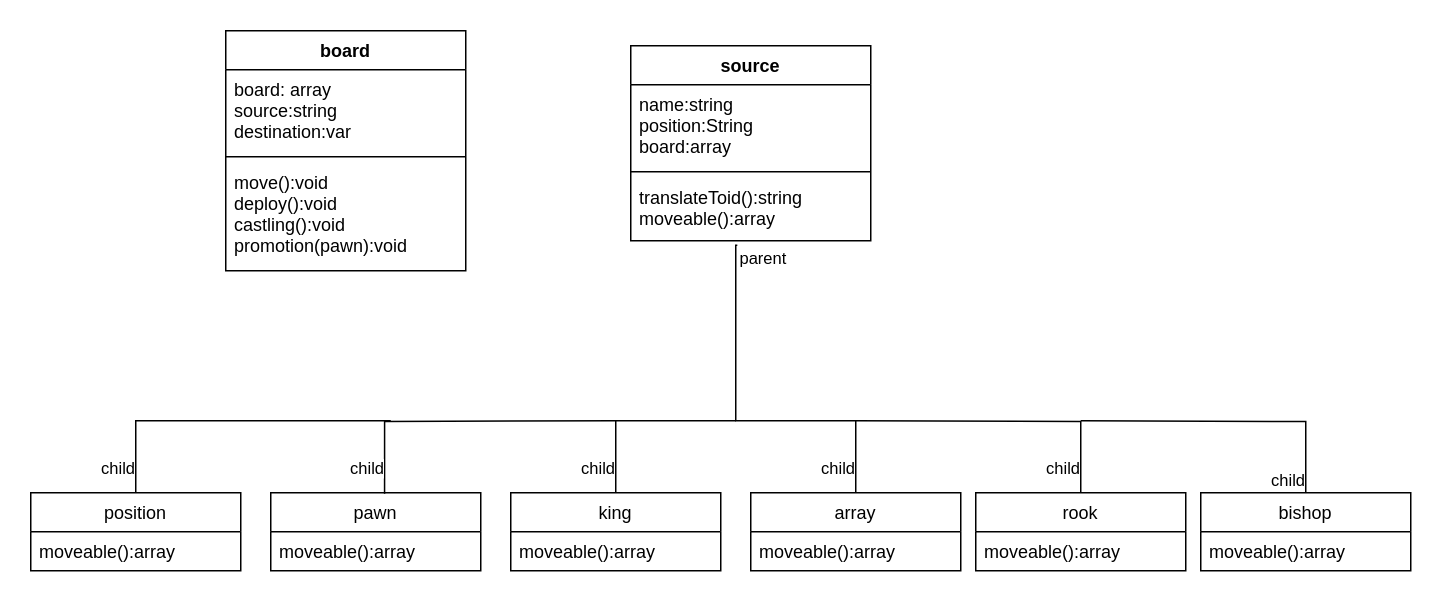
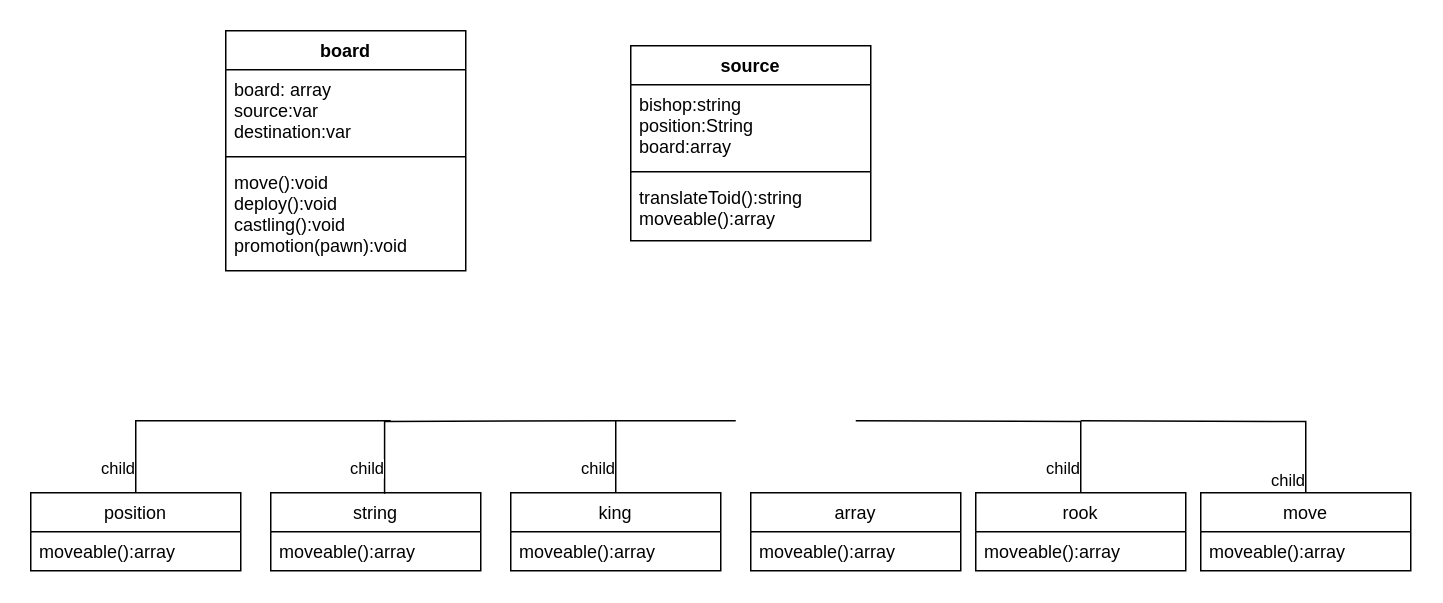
(290, 90) -> (290, 90)
(690, 105) -> (698, 105)
(742, 421) -> none
(375, 513) -> (375, 513)
(1305, 513) -> (1305, 513)
